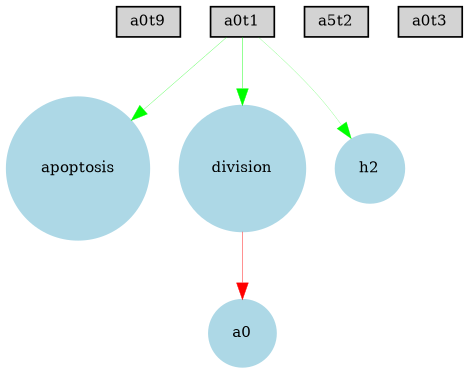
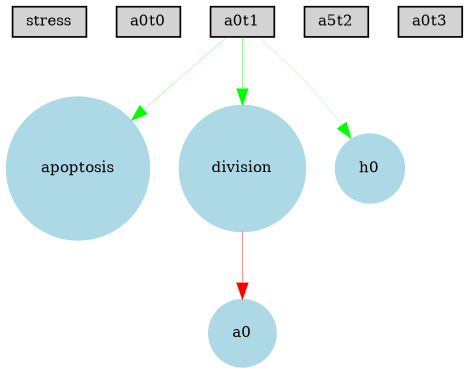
none -> (49, 22)
(148, 22) -> (148, 22)
(370, 168) -> (370, 168)
